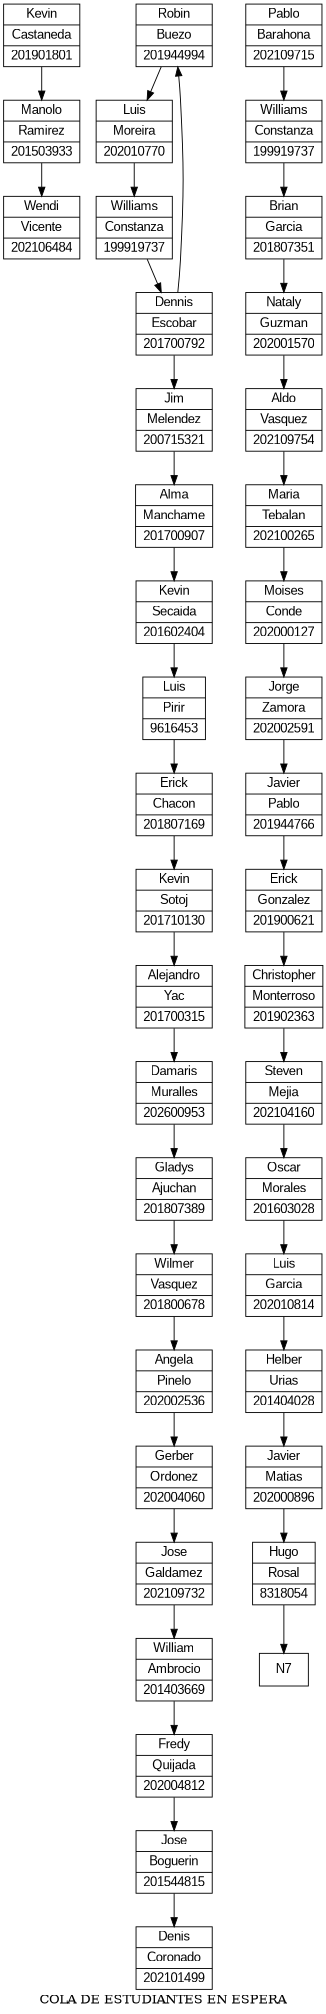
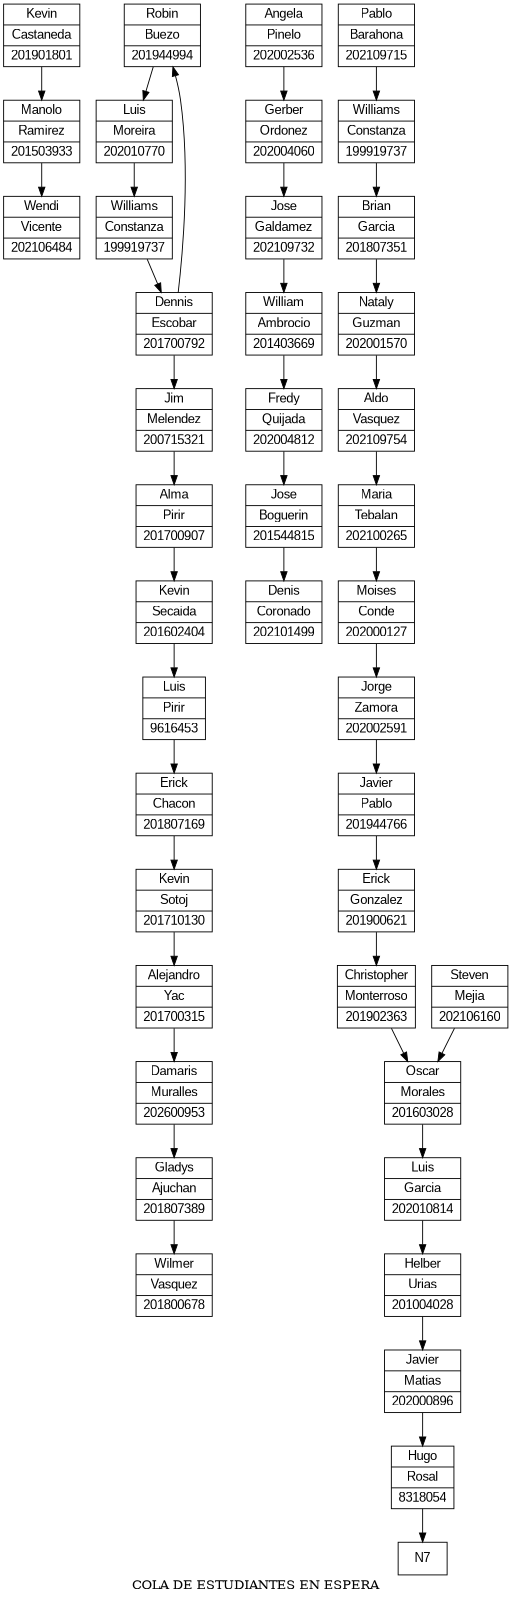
(174, 516) -> (174, 516)
(284, 1040) -> (398, 1041)
(284, 1113) -> (470, 1017)
(174, 1329) -> none
(284, 1402) -> (423, 1306)
